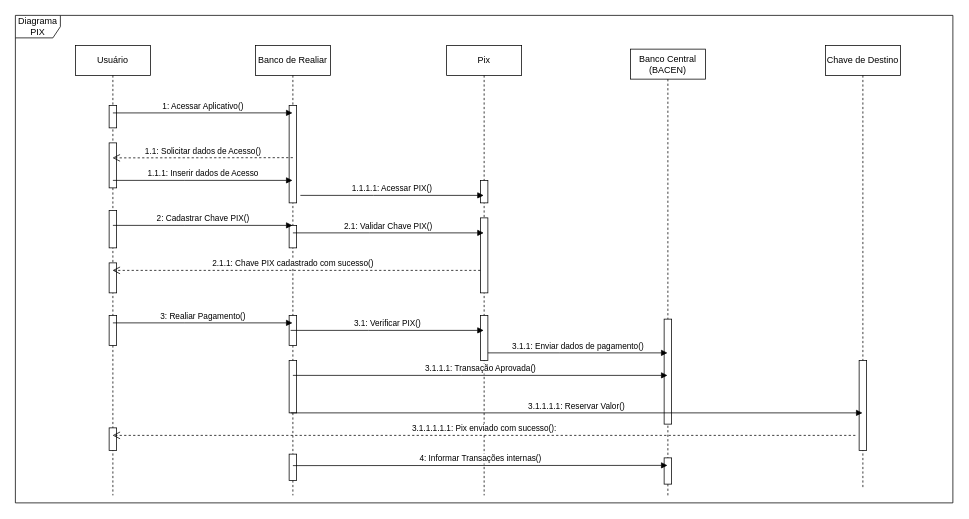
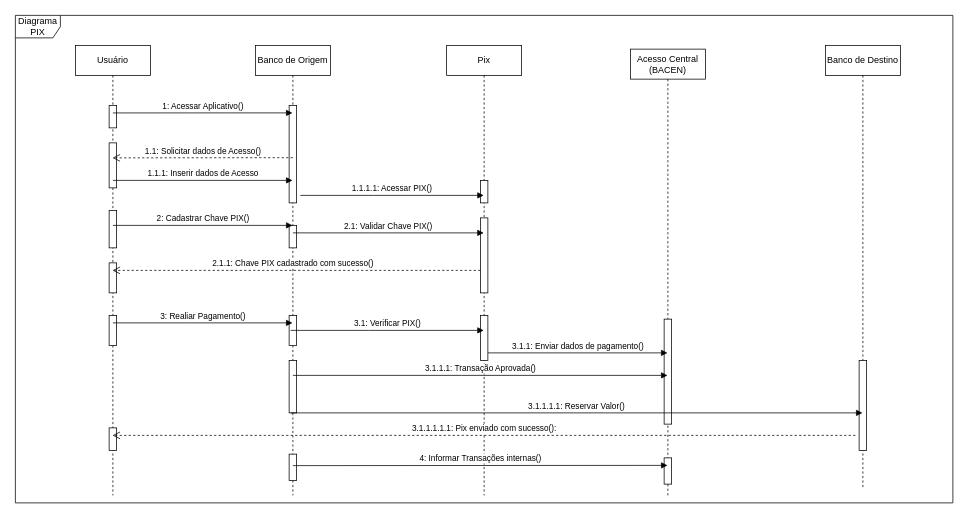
(293, 60) -> (293, 60)
(863, 60) -> (863, 60)
(668, 64) -> (668, 64)
